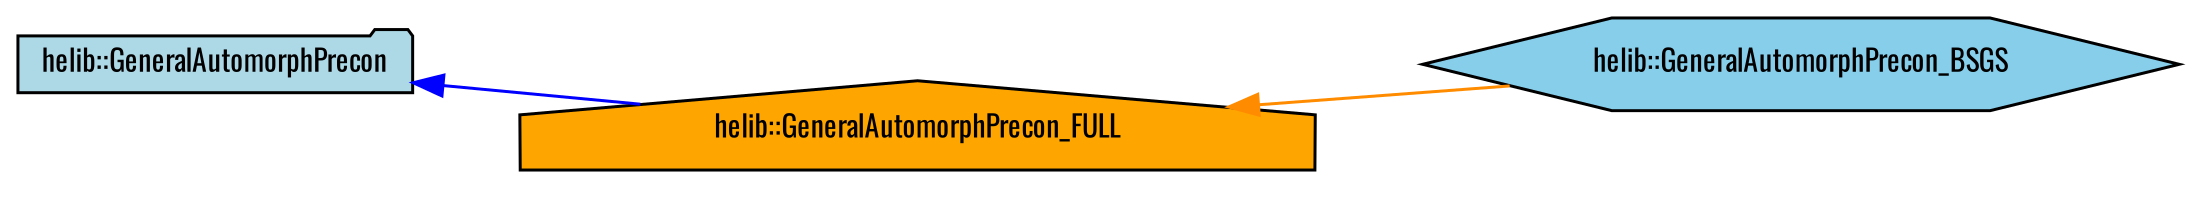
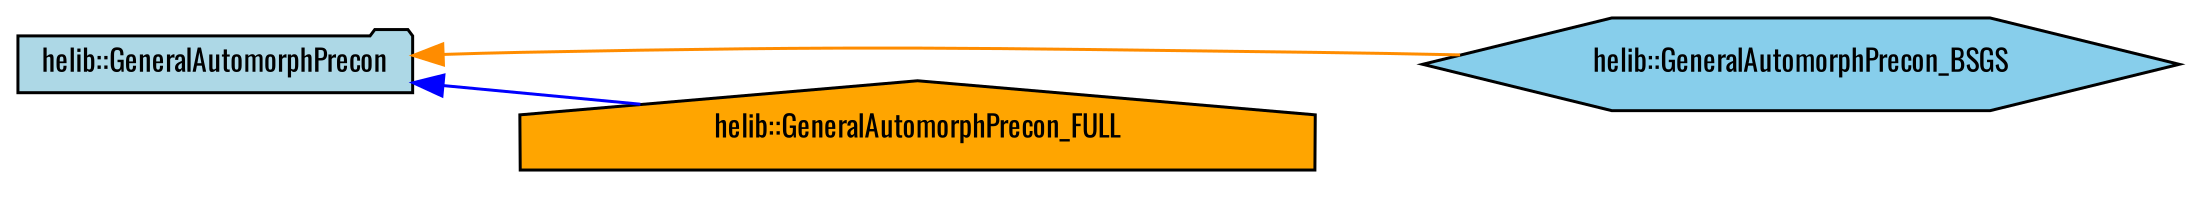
(1384, 95) -> (952, 48)
